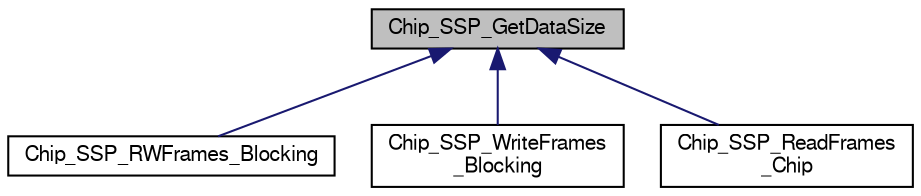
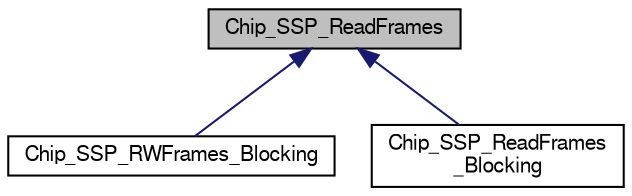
(498, 29) -> (335, 29)
(498, 156) -> none
(787, 156) -> (498, 156)
